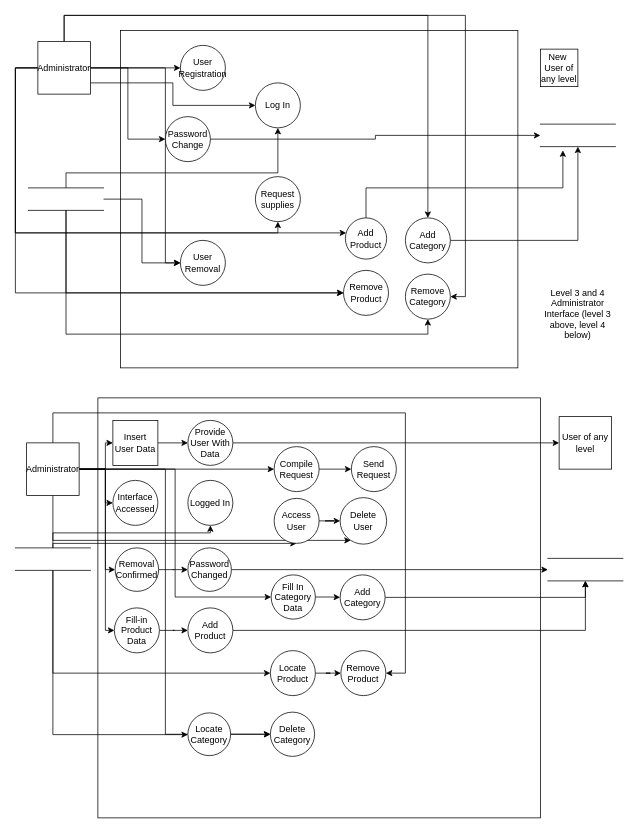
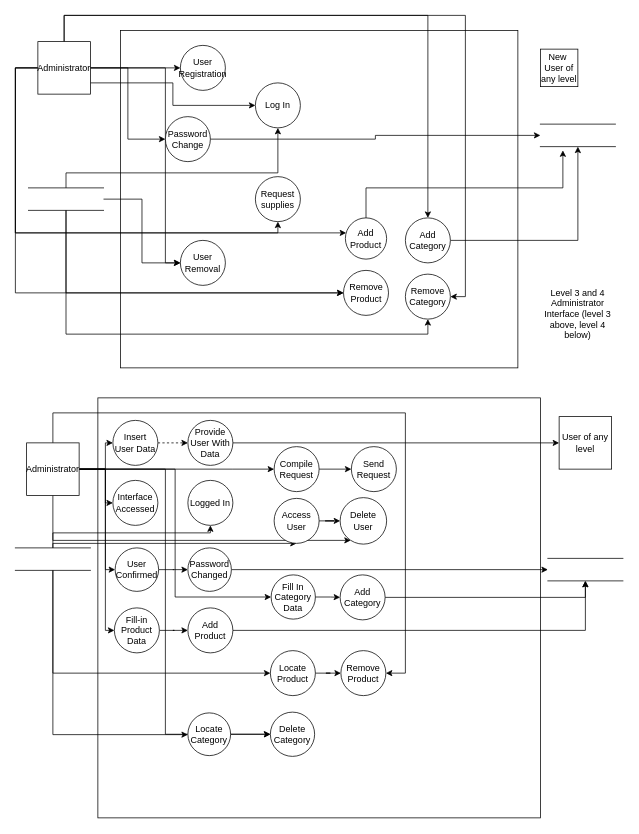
(135, 443) -> (135, 443)
(169, 443) -> (169, 443)
(137, 570) -> (137, 570)
